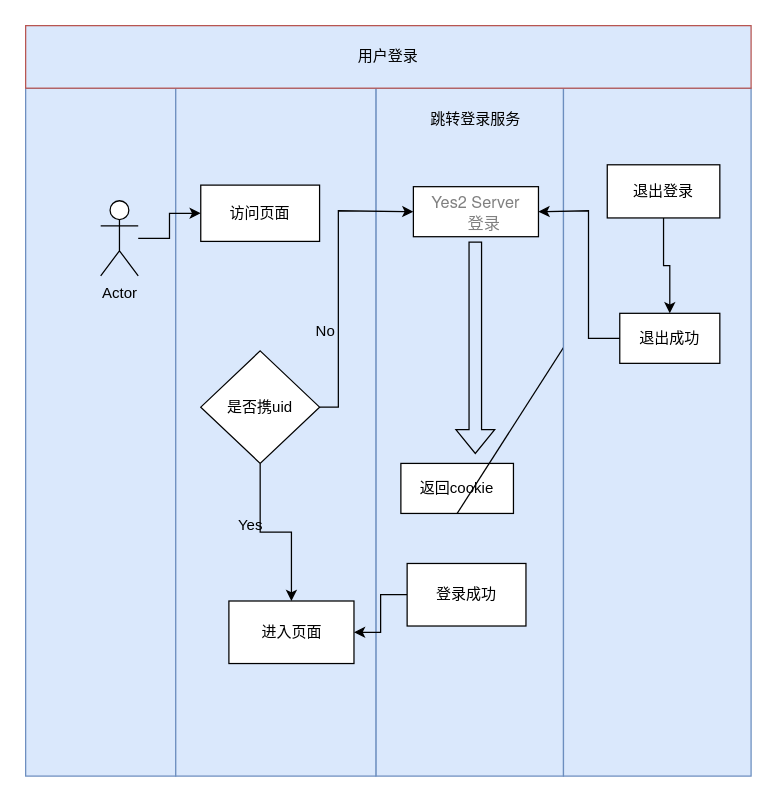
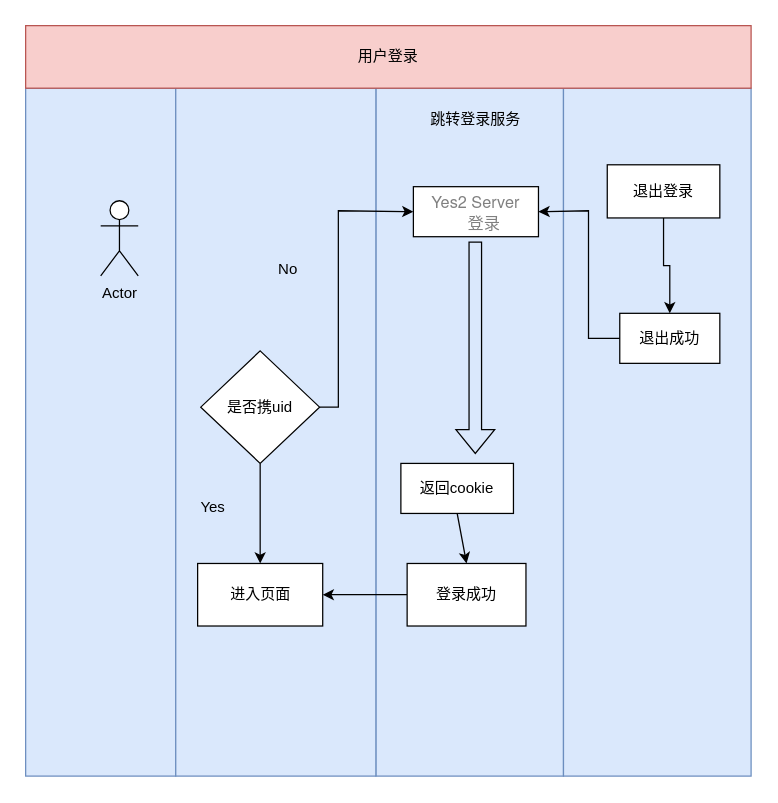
(388, 57) -> (388, 57)
(260, 213) -> none
(169, 230) -> none
(326, 332) -> (288, 269)
(510, 430) -> (461, 534)
(251, 526) -> (213, 507)
(291, 632) -> (260, 594)
